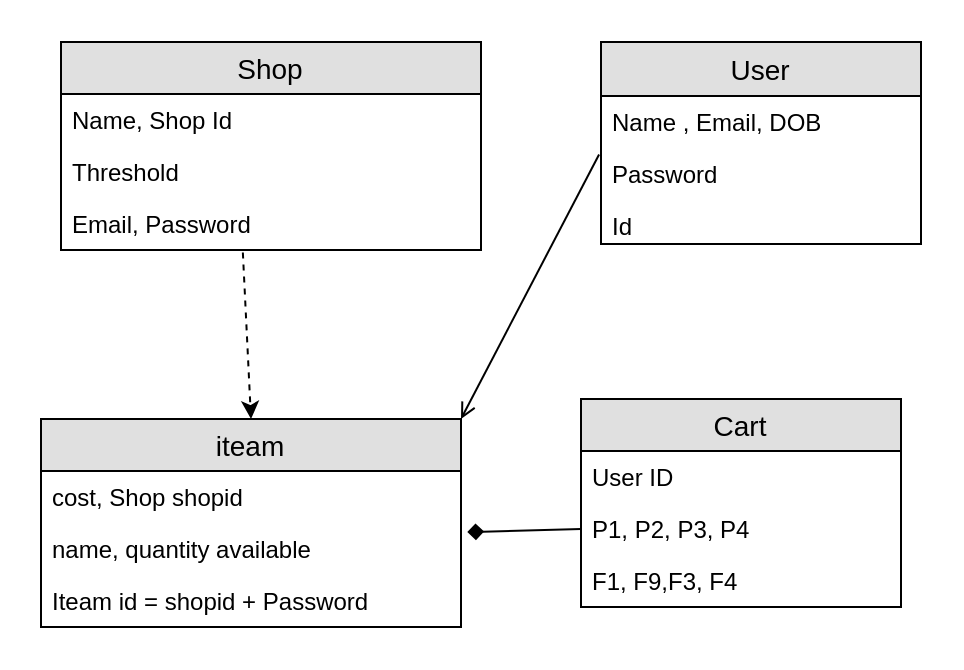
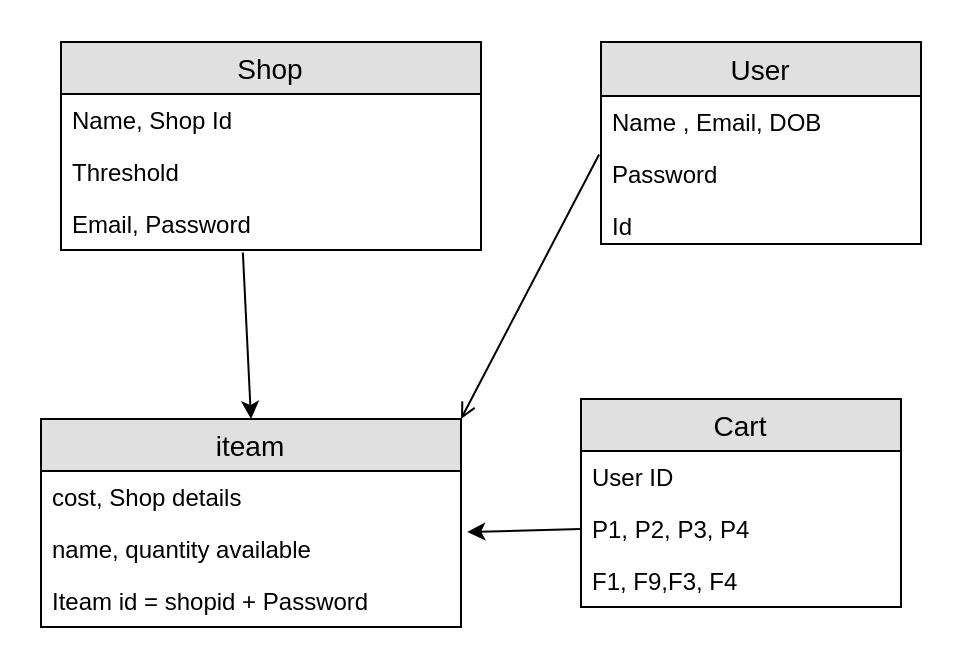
(247, 331) -> (247, 331)
(154, 498) -> (157, 498)
(484, 532) -> (482, 532)
